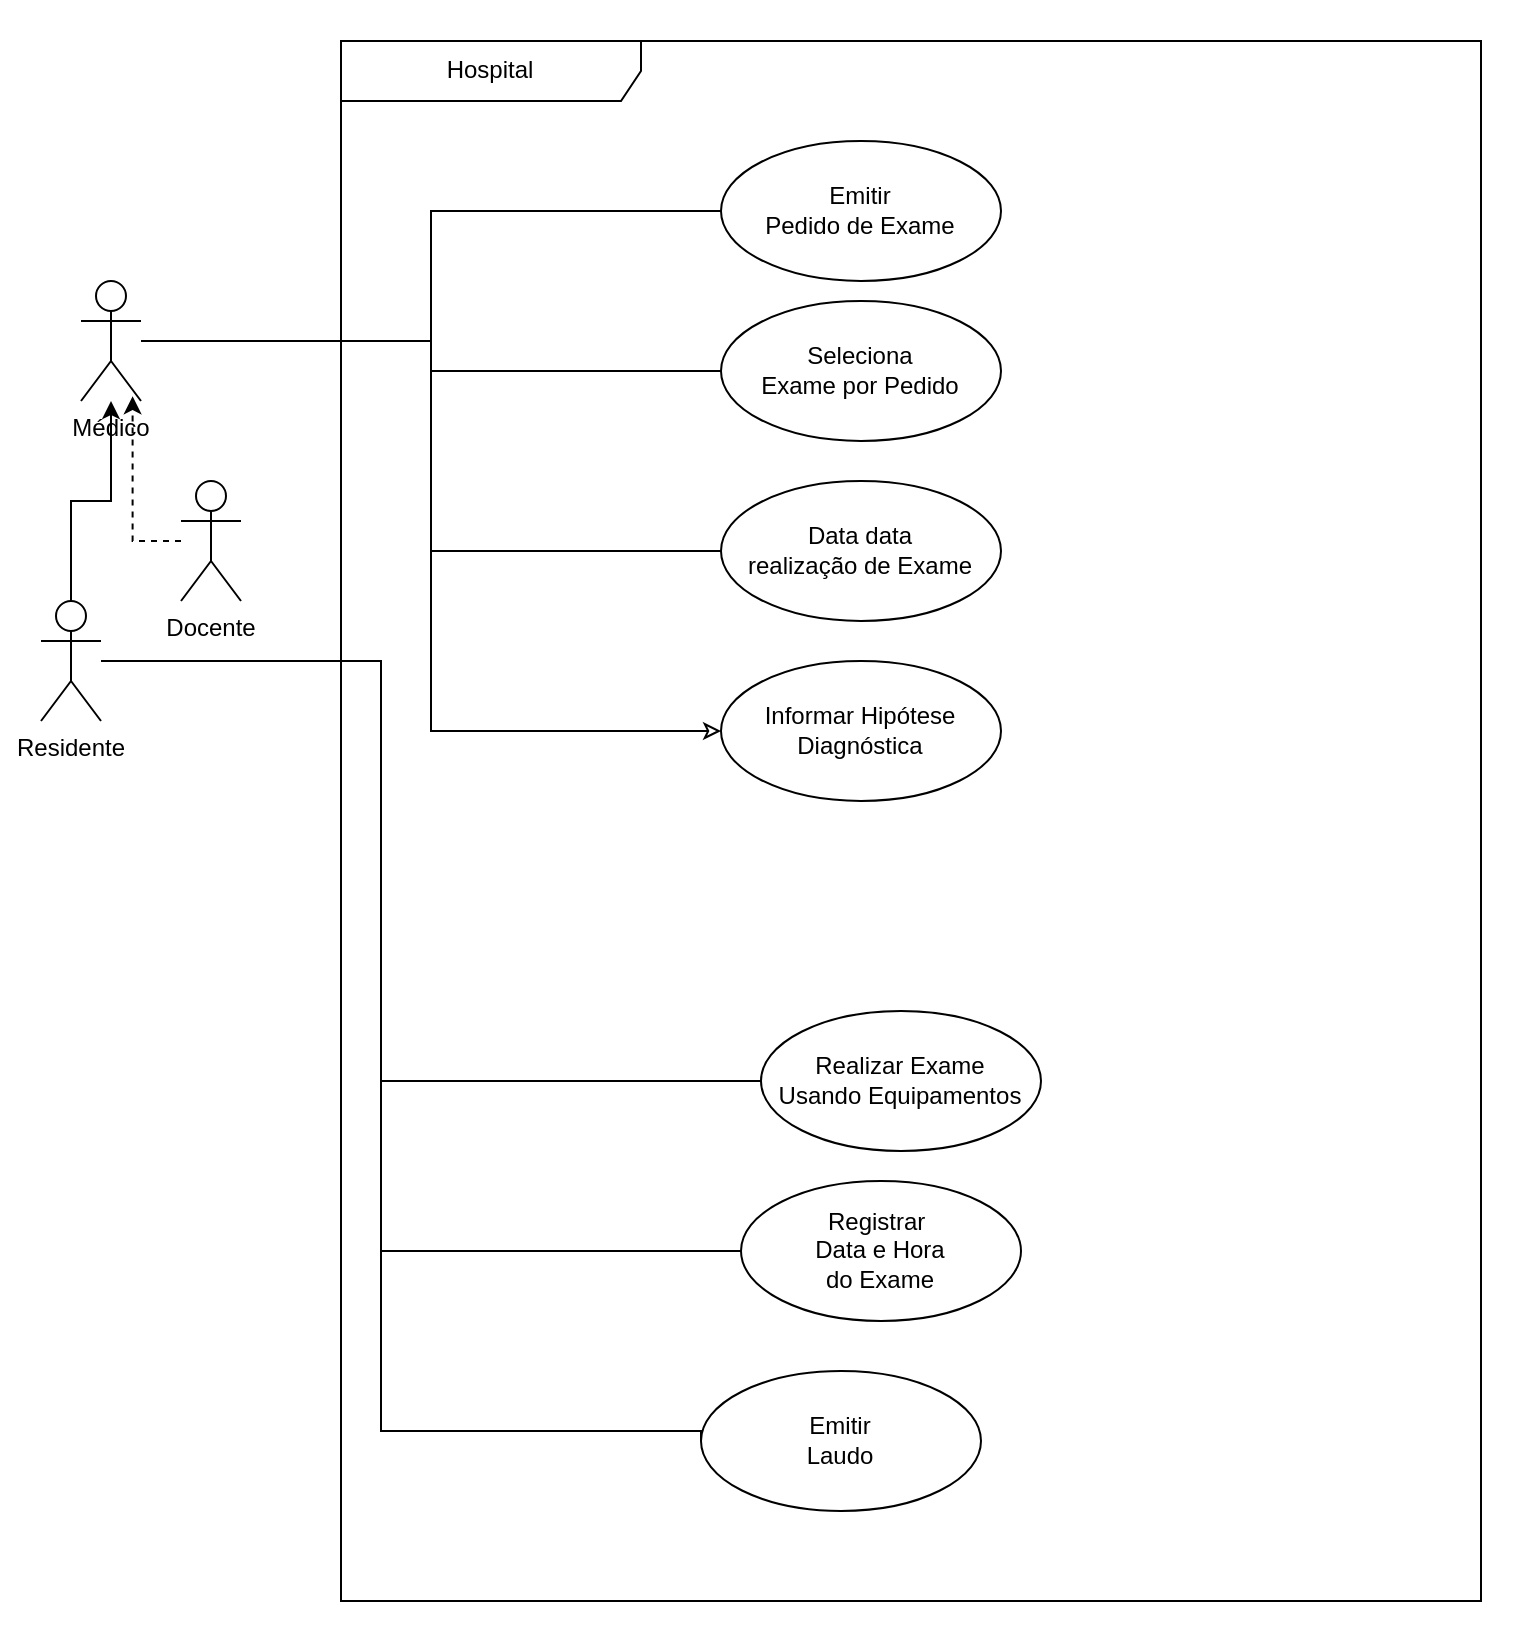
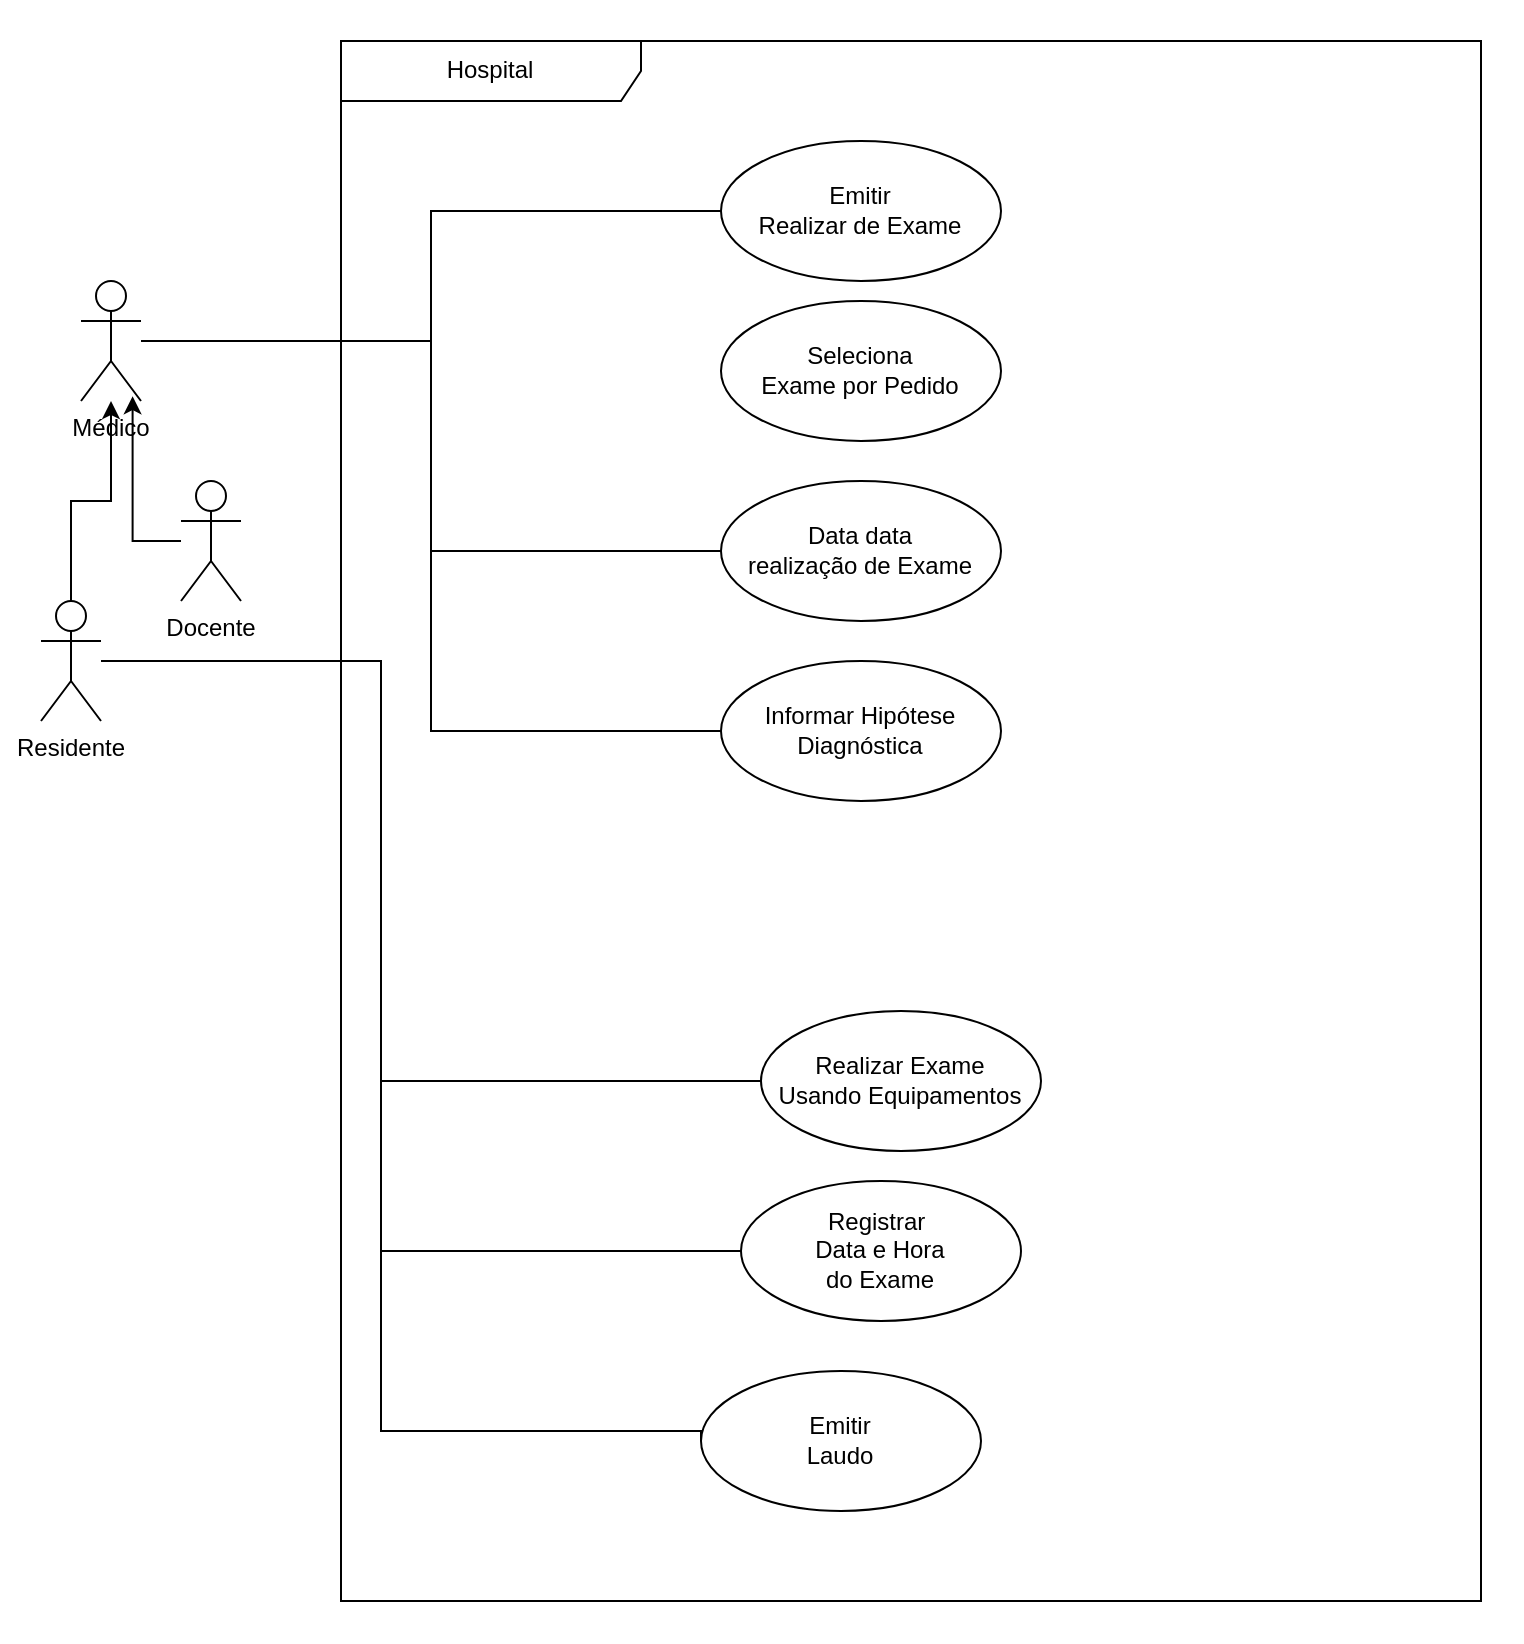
(861, 211) -> (861, 211)
(578, 371) -> none
(133, 497) -> (133, 497)
(706, 731) -> (711, 731)
